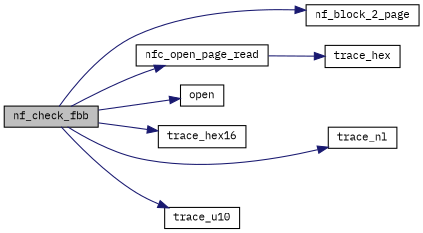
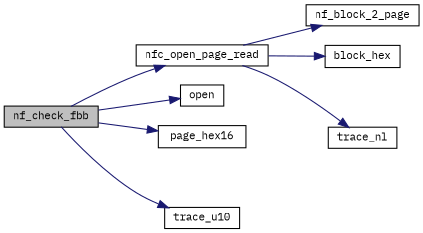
(163, 26) -> (277, 37)
(363, 56) -> (363, 56)
(202, 137) -> (202, 137)
(190, 164) -> (294, 89)
